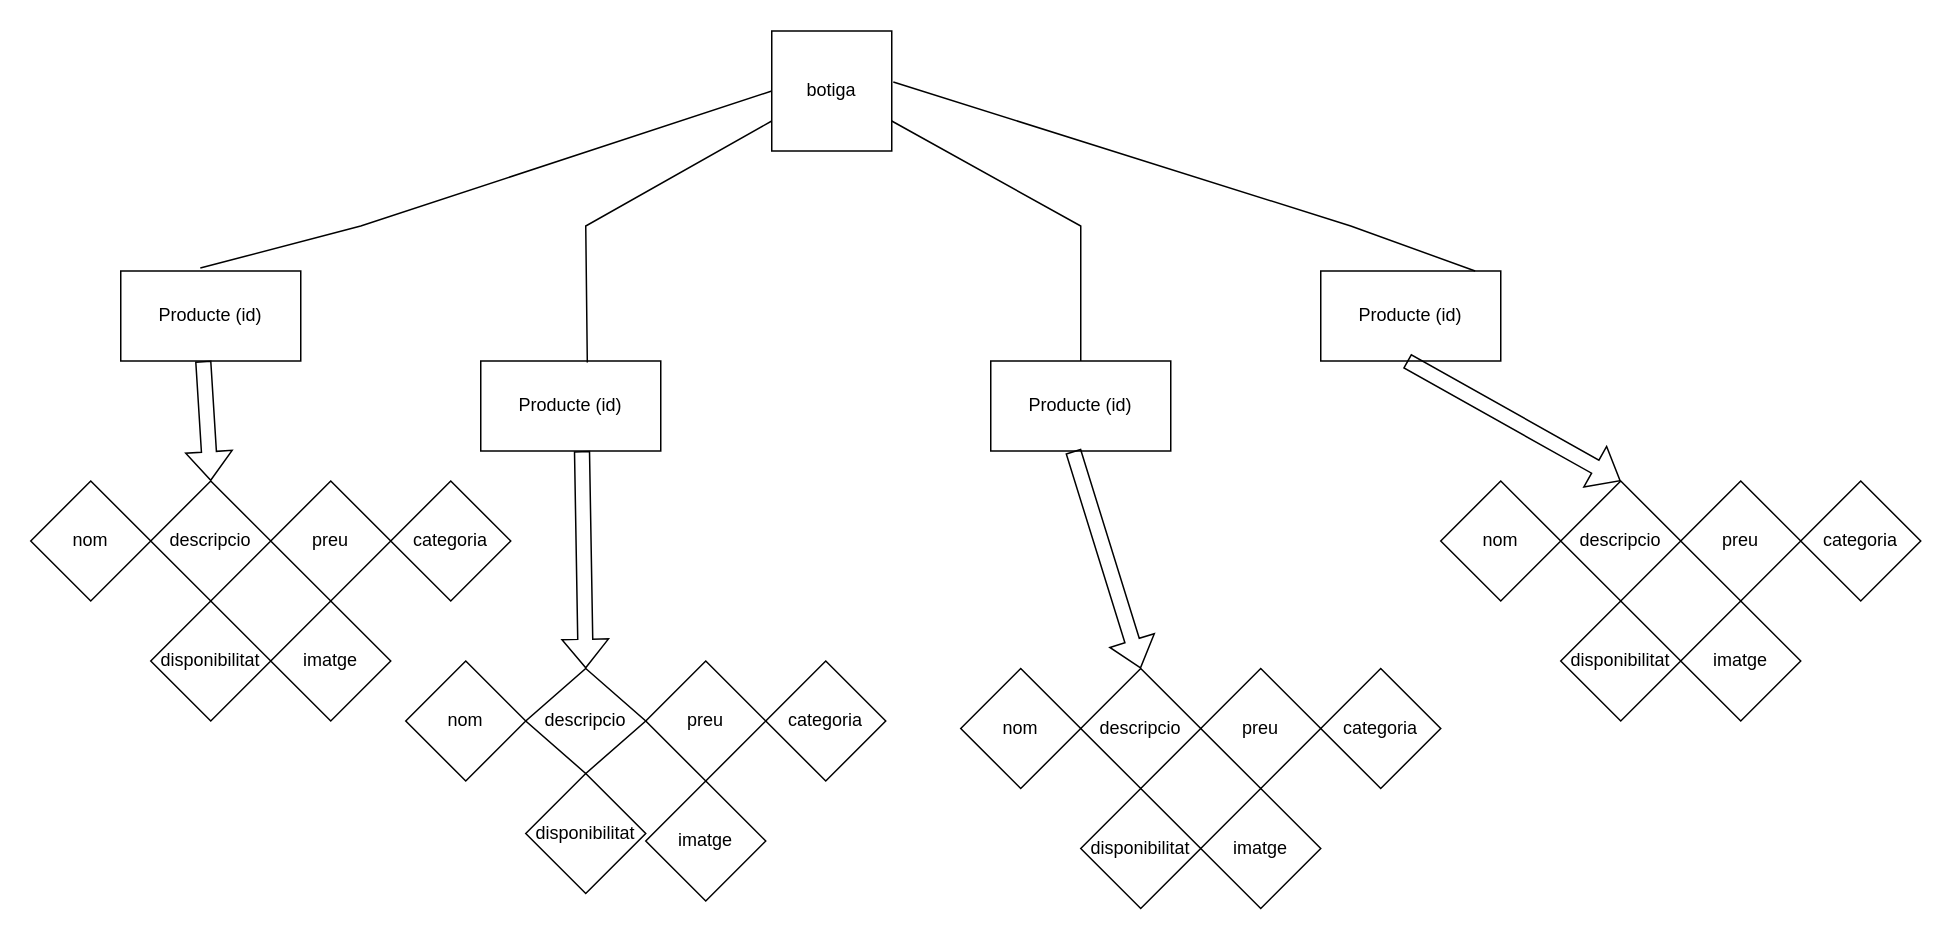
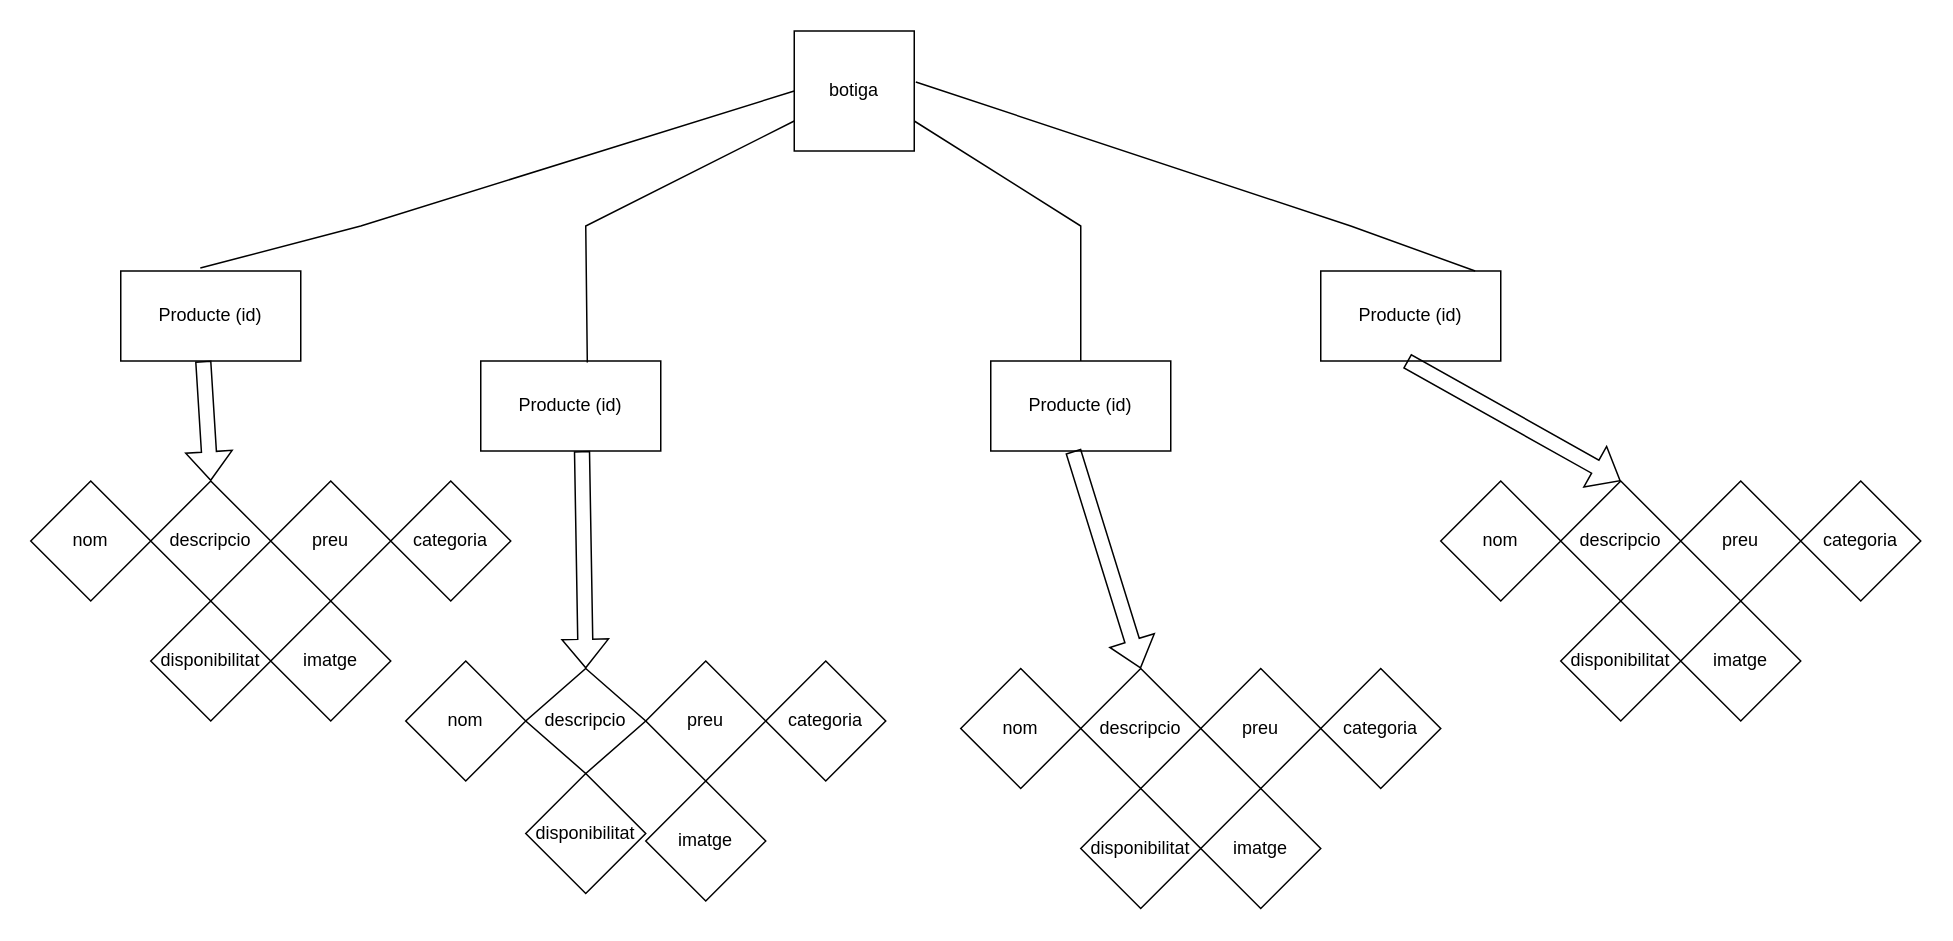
(832, 91) -> (854, 91)
